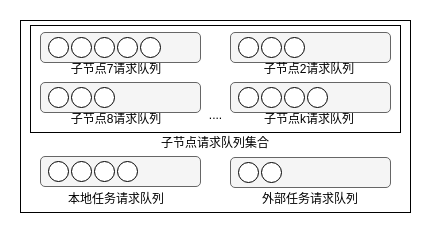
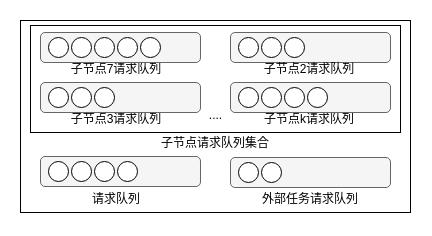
(117, 120) -> (117, 120)
(117, 200) -> (117, 200)
